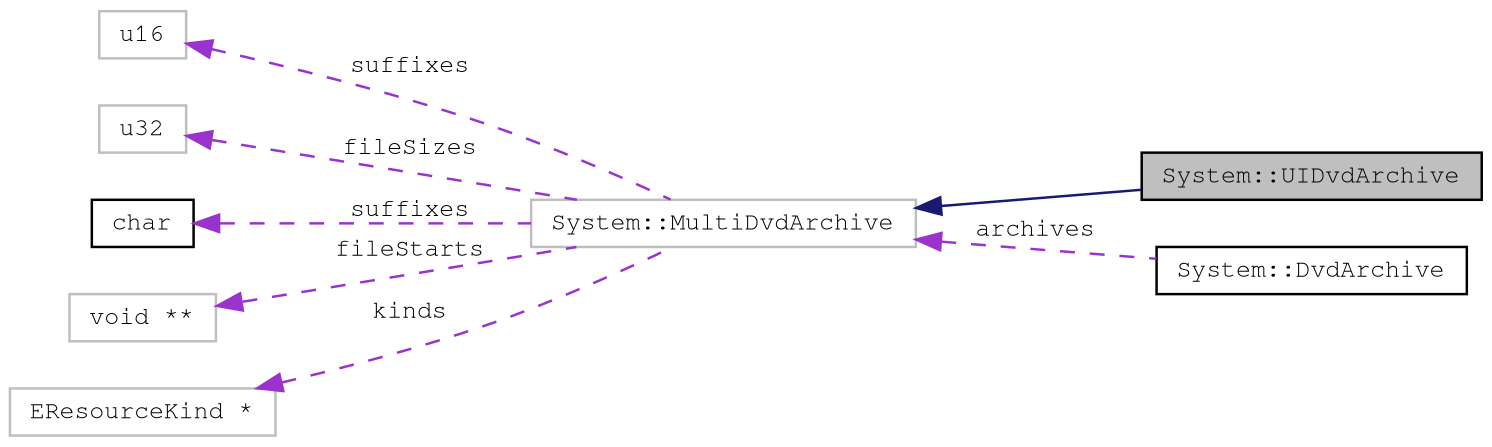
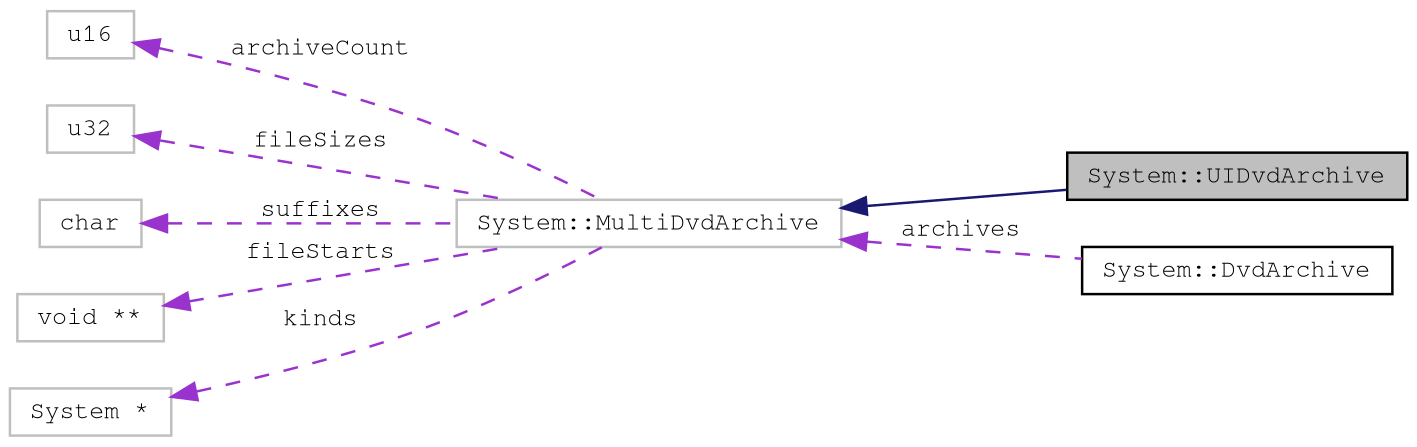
(403, 66) -> (314, 48)
(143, 223) -> (91, 223)
(143, 412) -> (91, 412)
